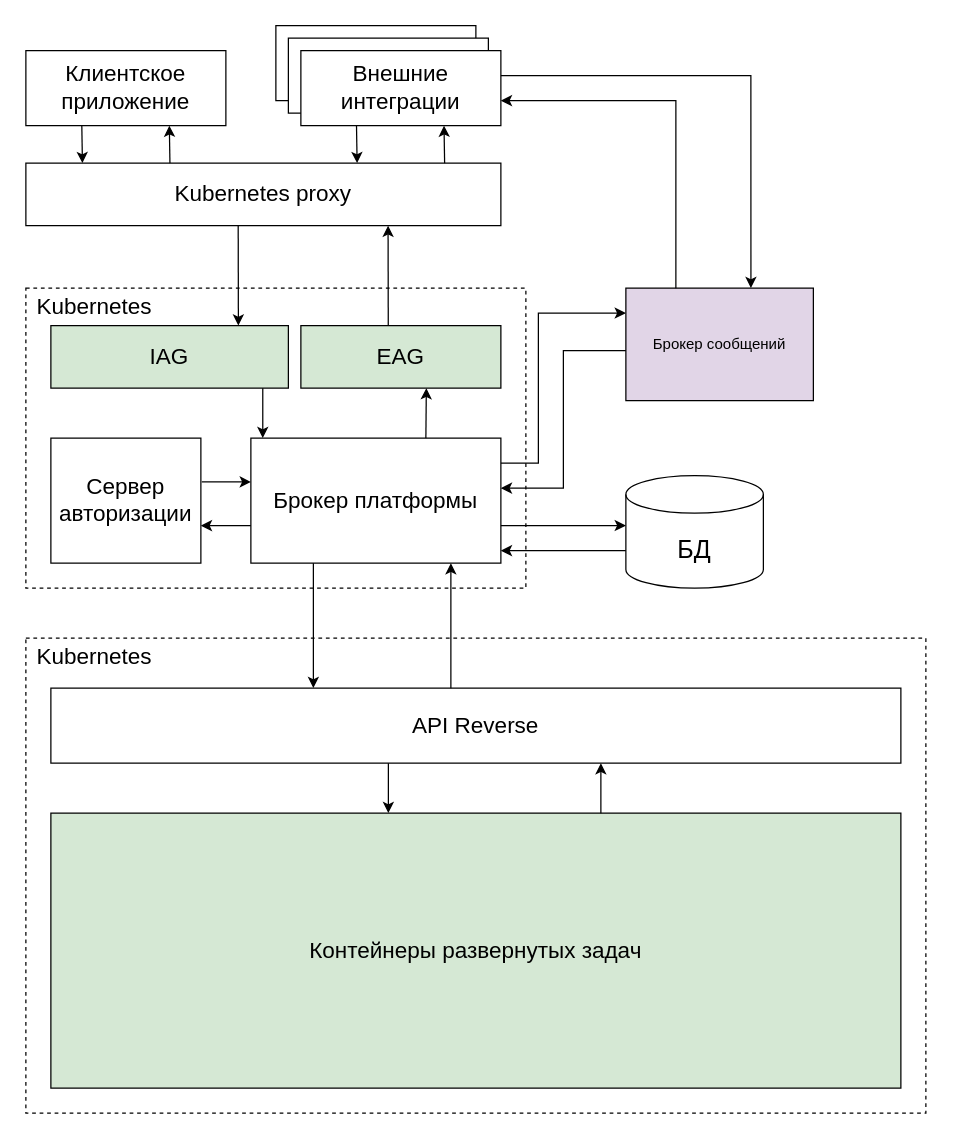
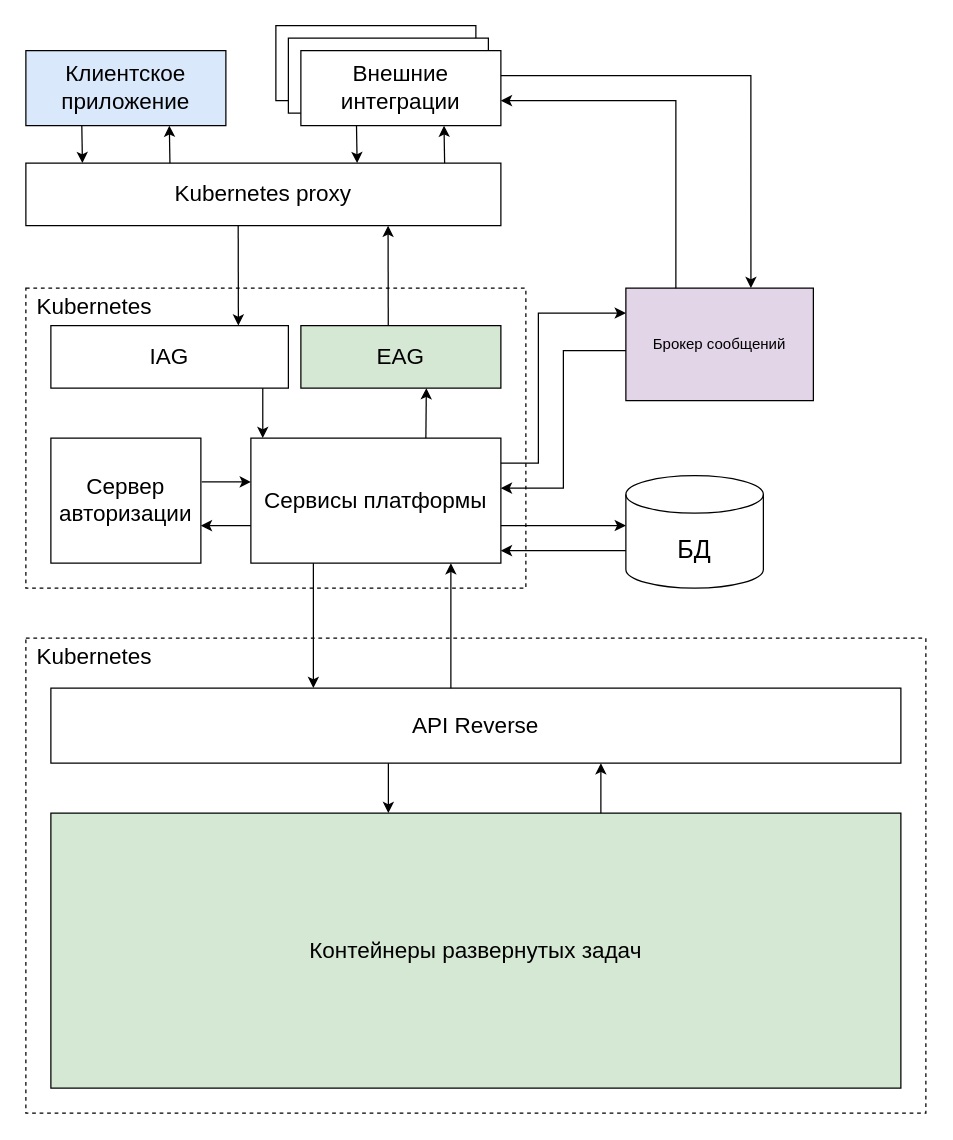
(126, 88) -> (126, 88)
(169, 357) -> (169, 357)
(376, 501) -> (376, 501)
